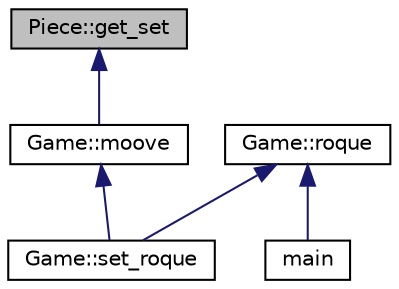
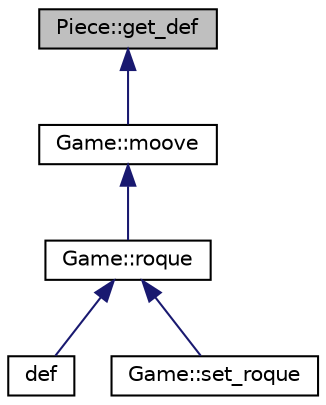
(99, 29) -> (128, 29)
(106, 213) -> (128, 213)
(308, 260) -> (41, 376)
